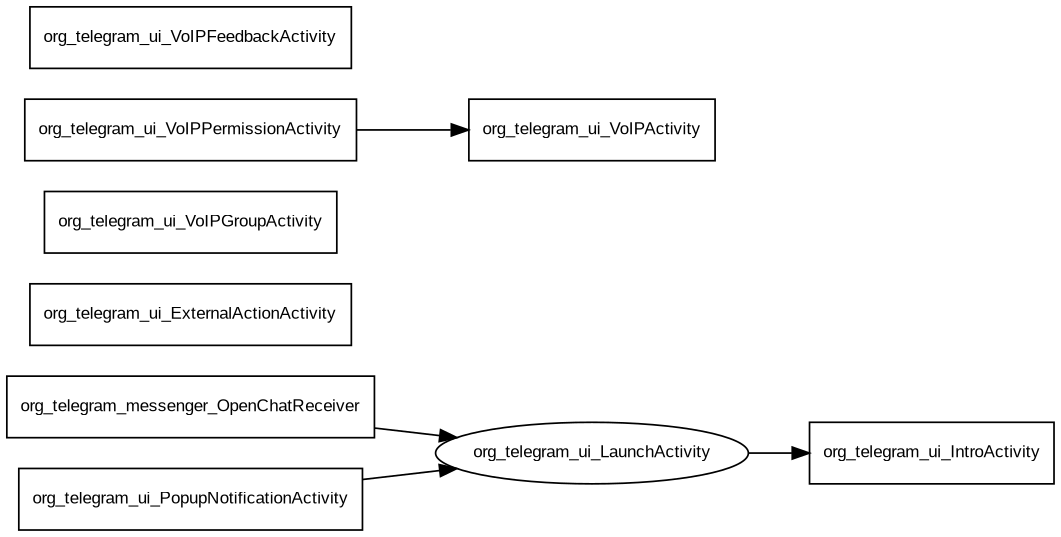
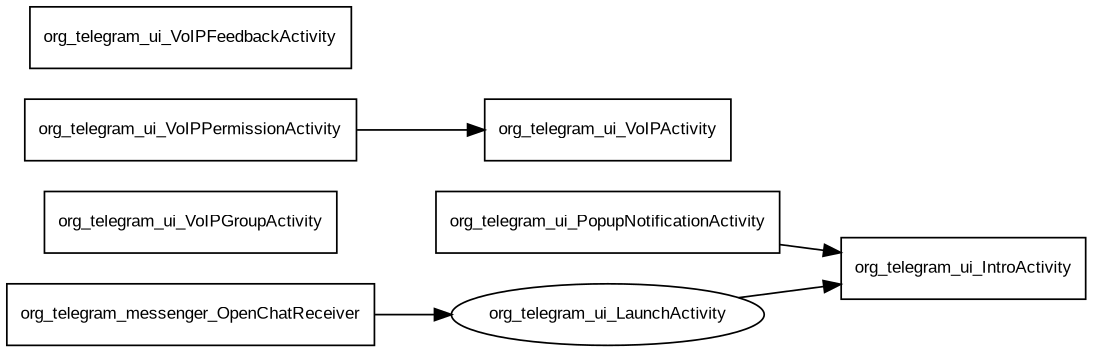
(191, 315) -> none
(401, 475) -> (802, 247)
